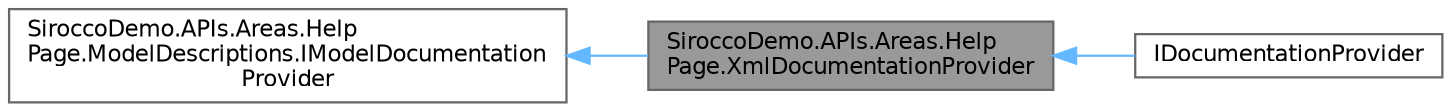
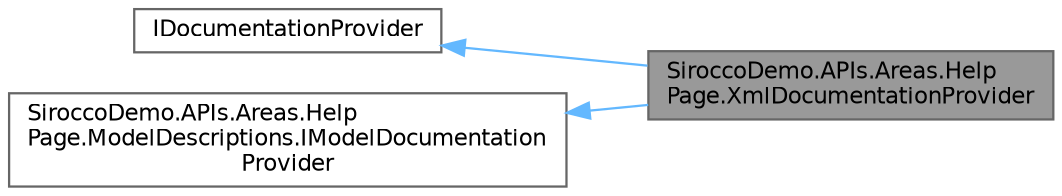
(1106, 56) -> (556, 57)
